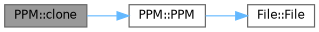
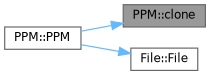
(102, 16) -> (96, 28)
